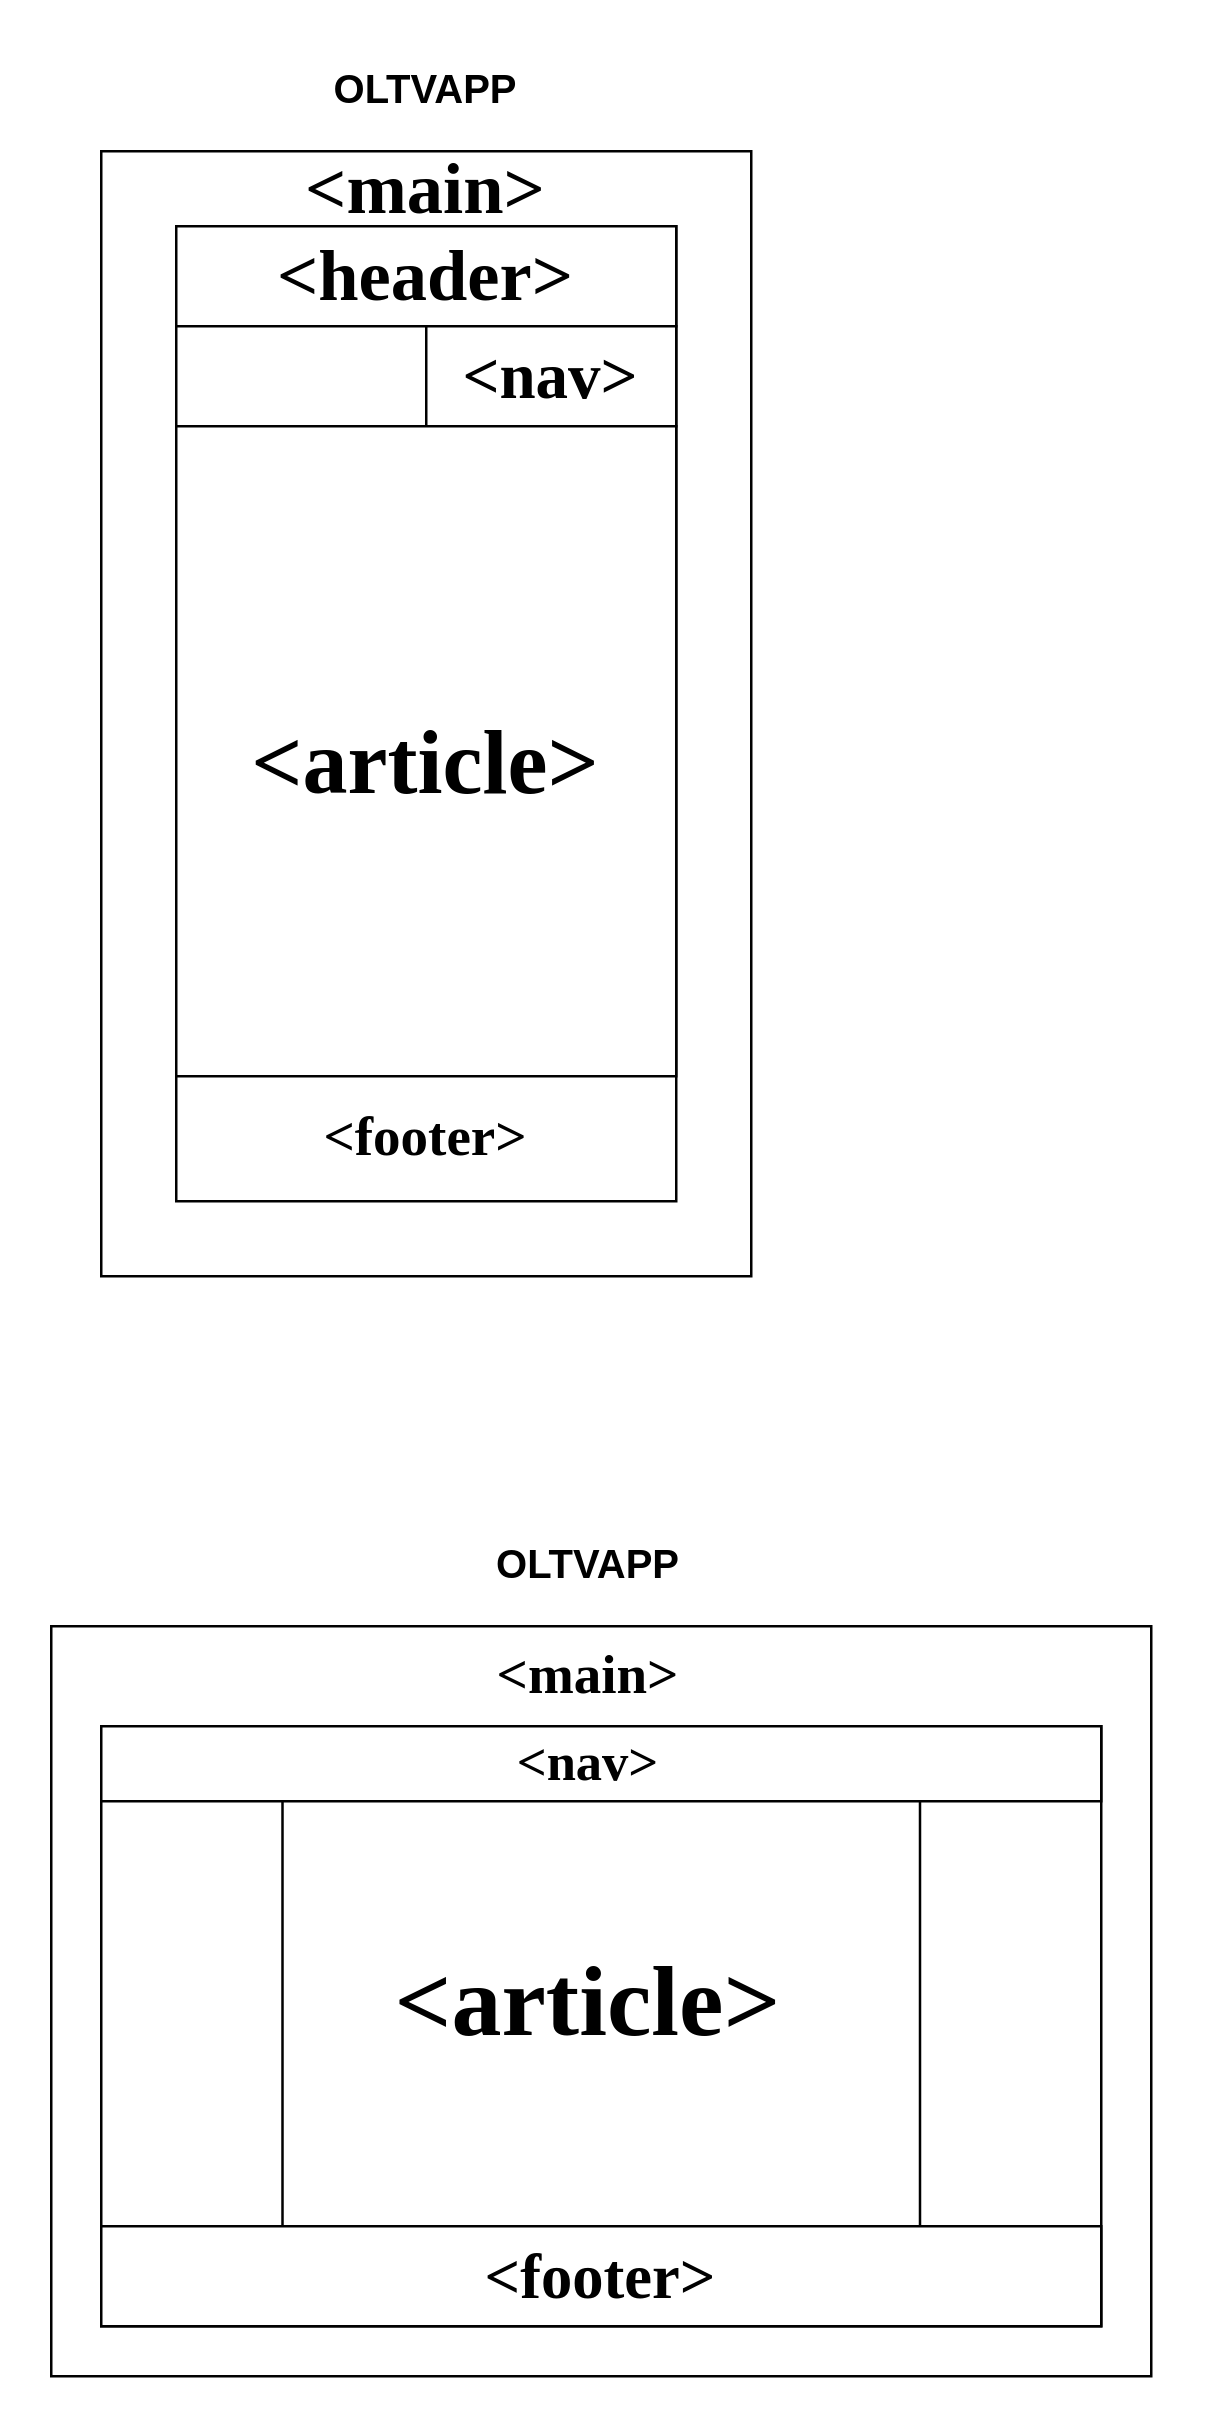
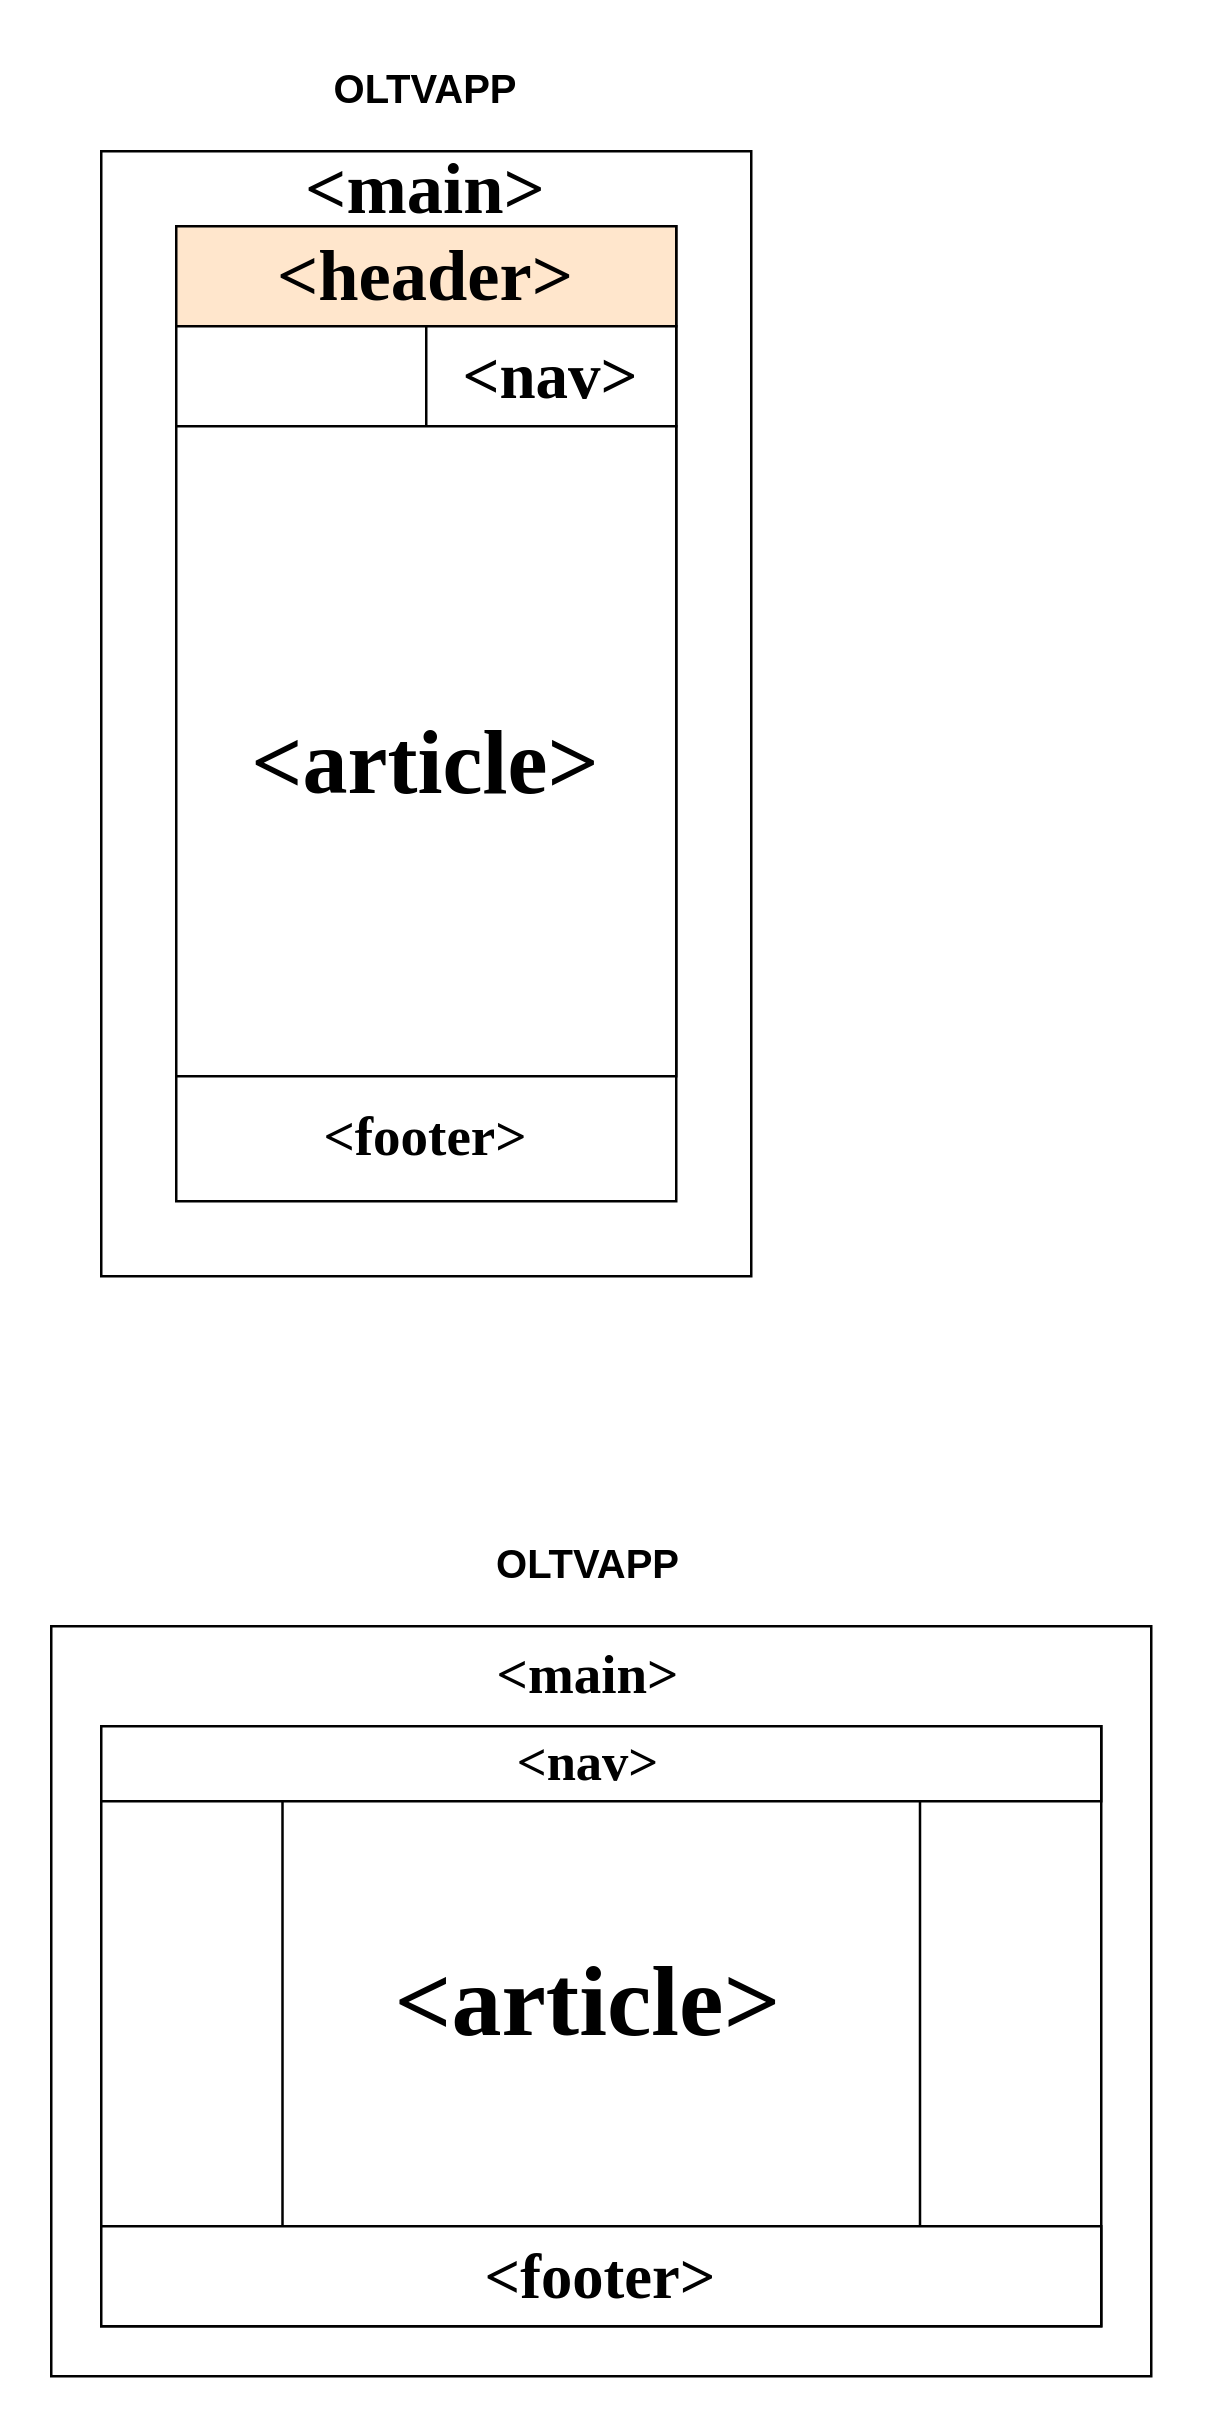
(426, 276) -> (426, 276)
